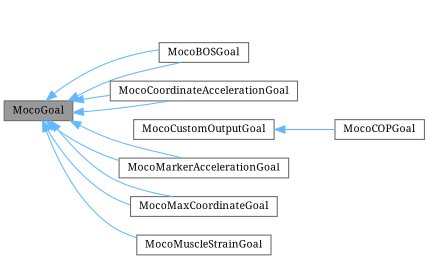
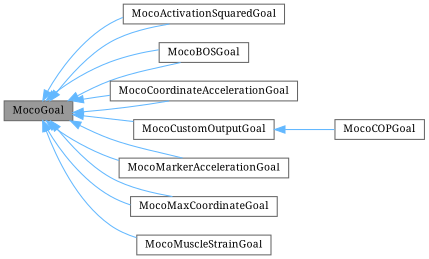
none -> (204, 14)
none -> (109, 119)
